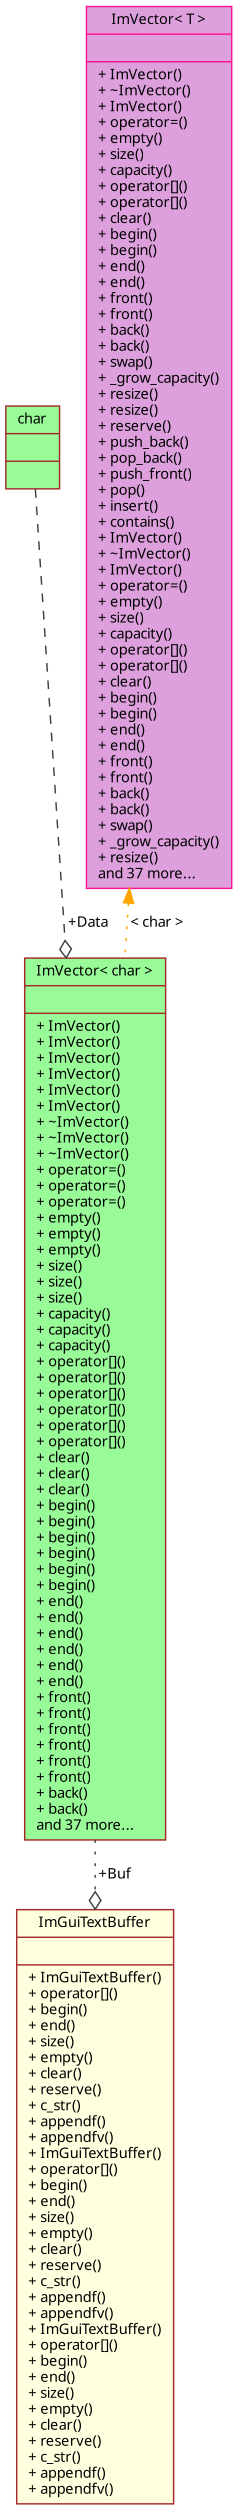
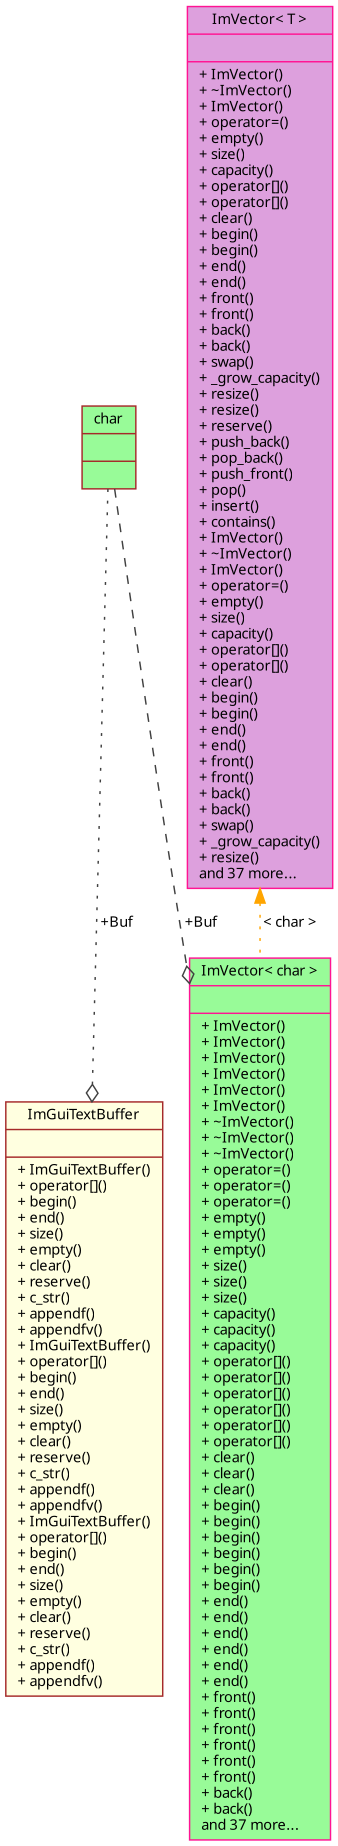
(87, 923) -> (200, 923)
(95, 1399) -> (260, 1399)
(95, 1866) -> (100, 787)
